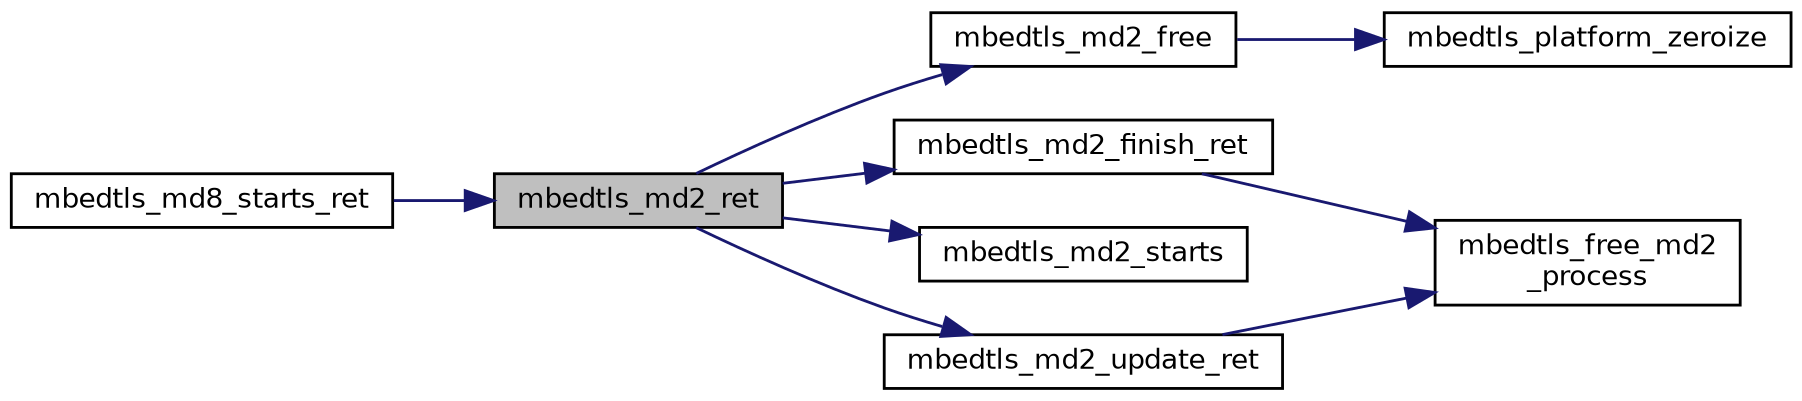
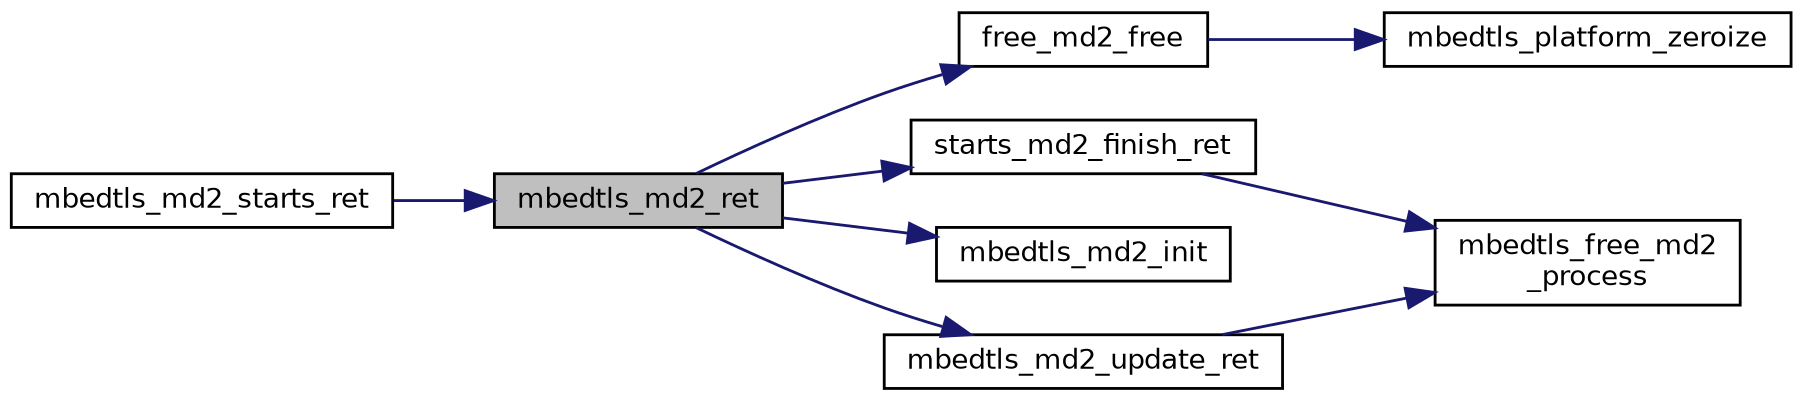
(1083, 40) -> (1083, 40)
(1083, 147) -> (1083, 147)
(202, 201) -> (202, 201)
(1083, 254) -> (1083, 254)
